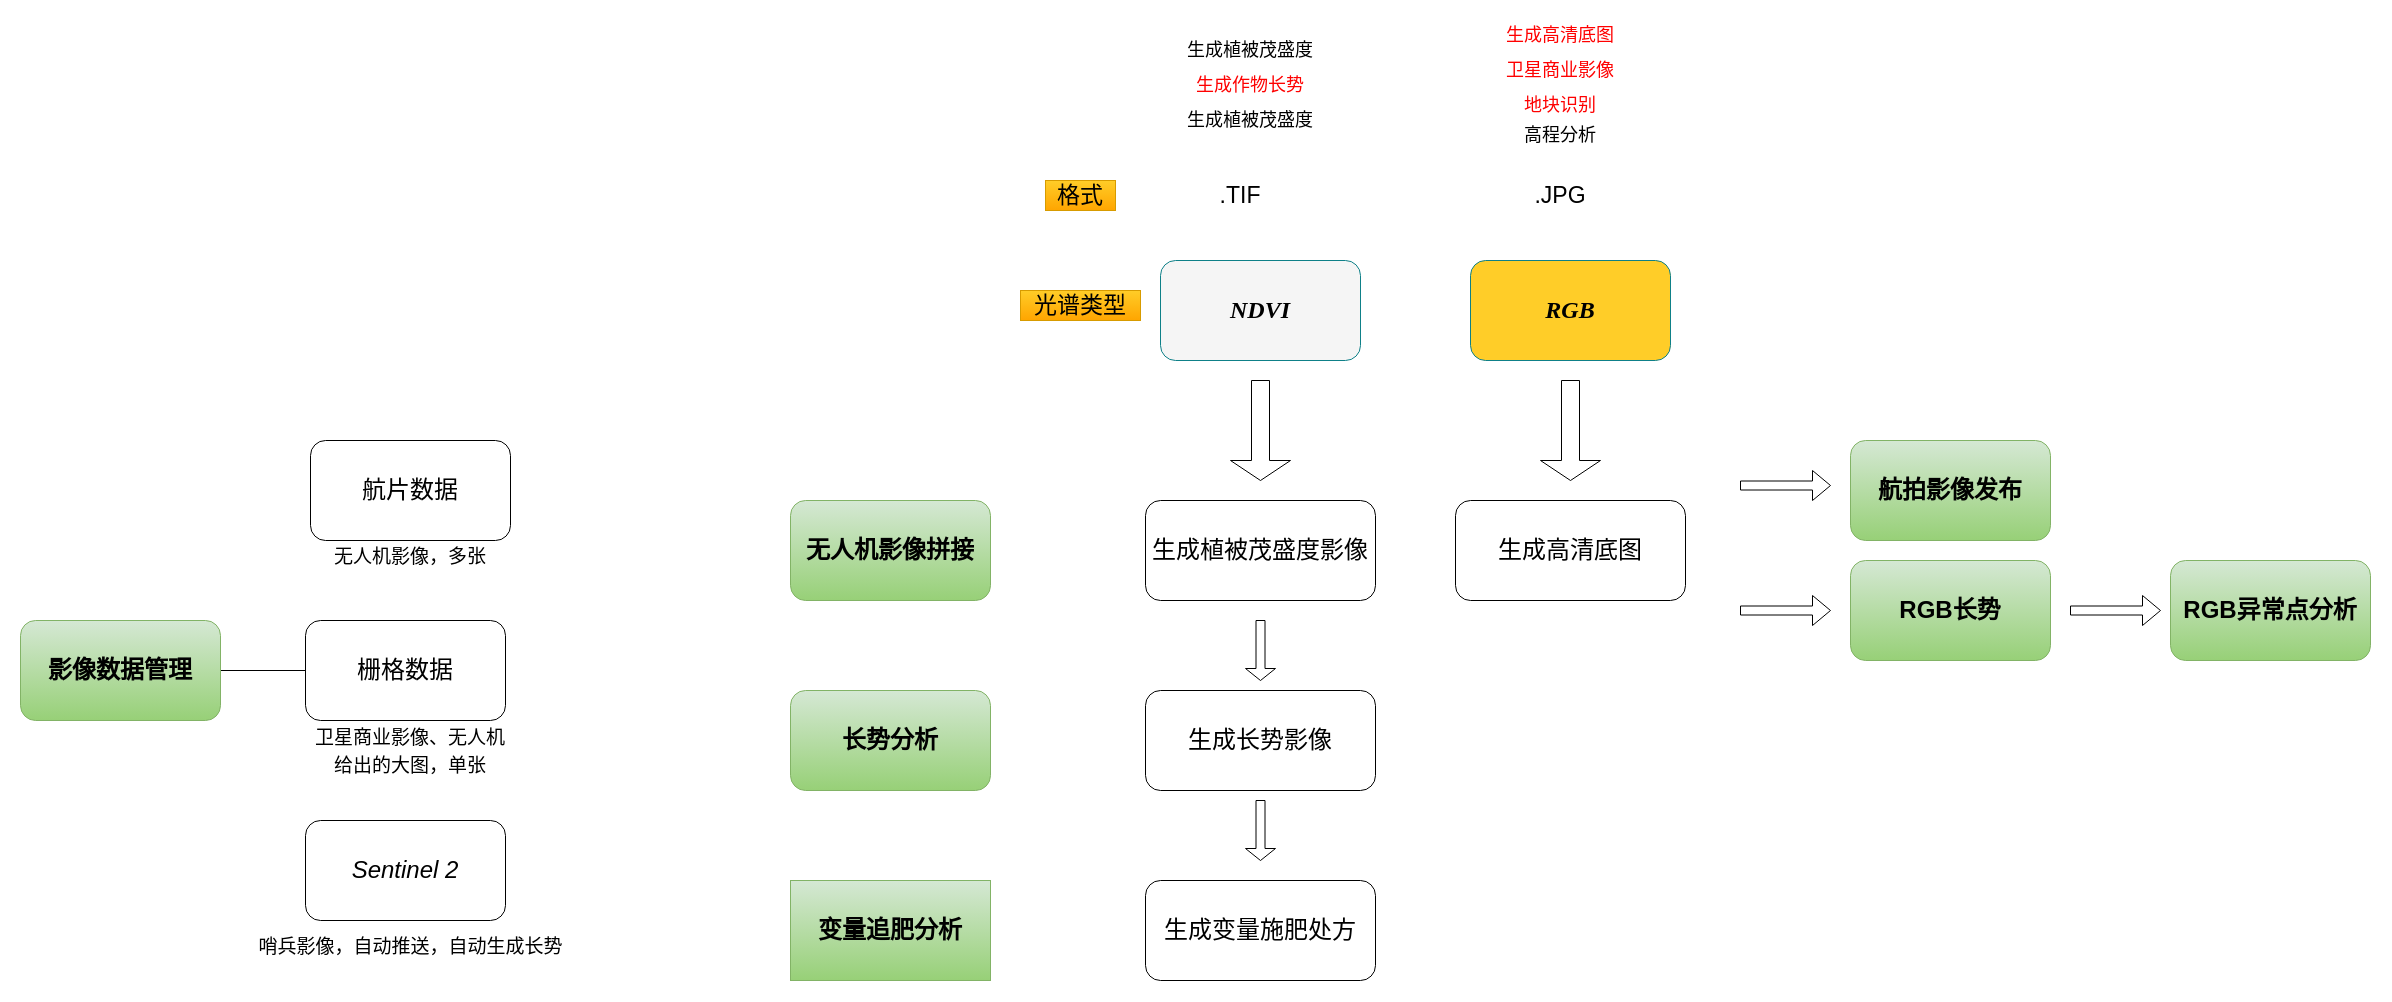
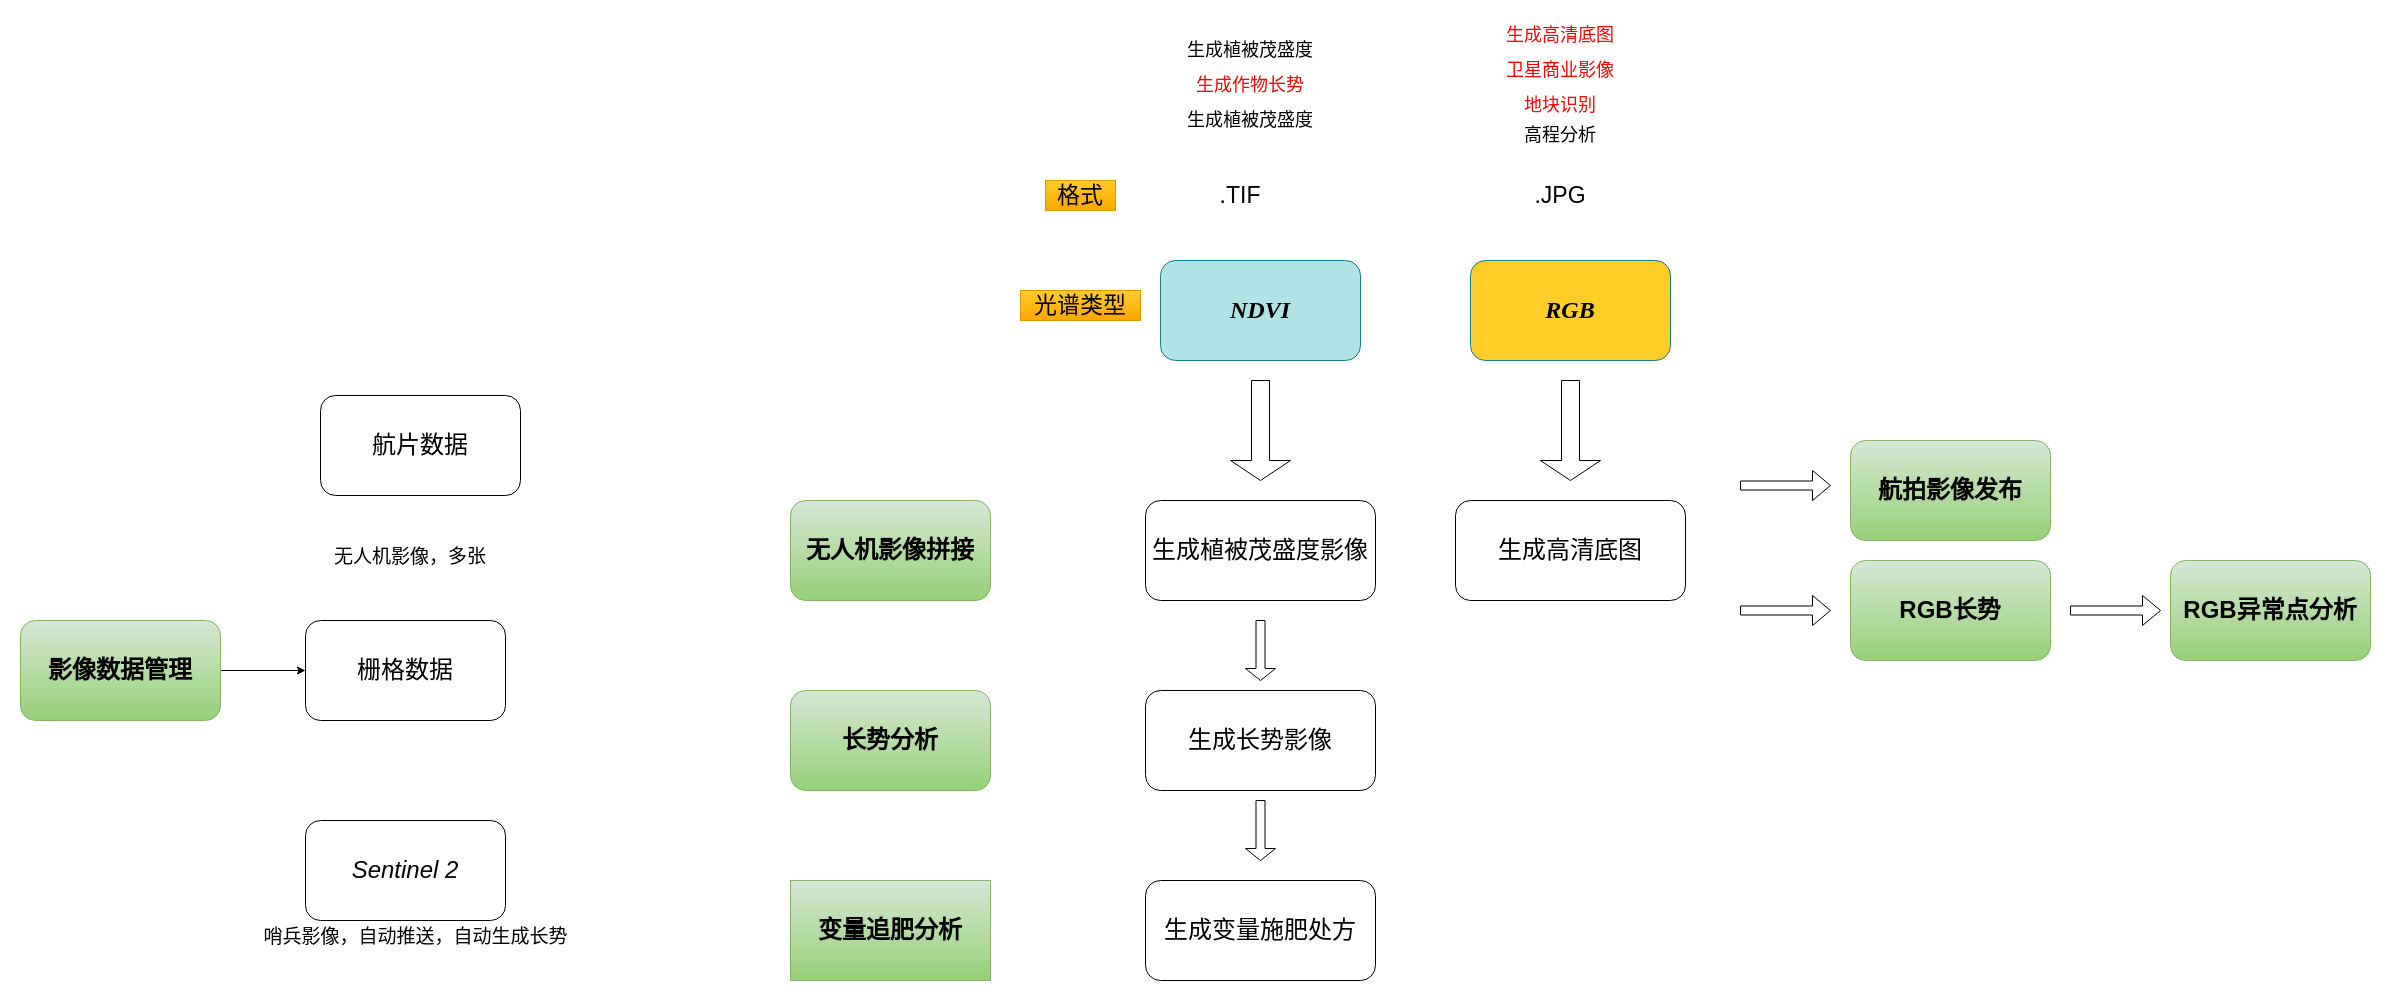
(1261, 311) -> (1261, 311)
(411, 491) -> (421, 446)
(300, 671) -> (297, 671)
(411, 751) -> none
(411, 946) -> (416, 936)
